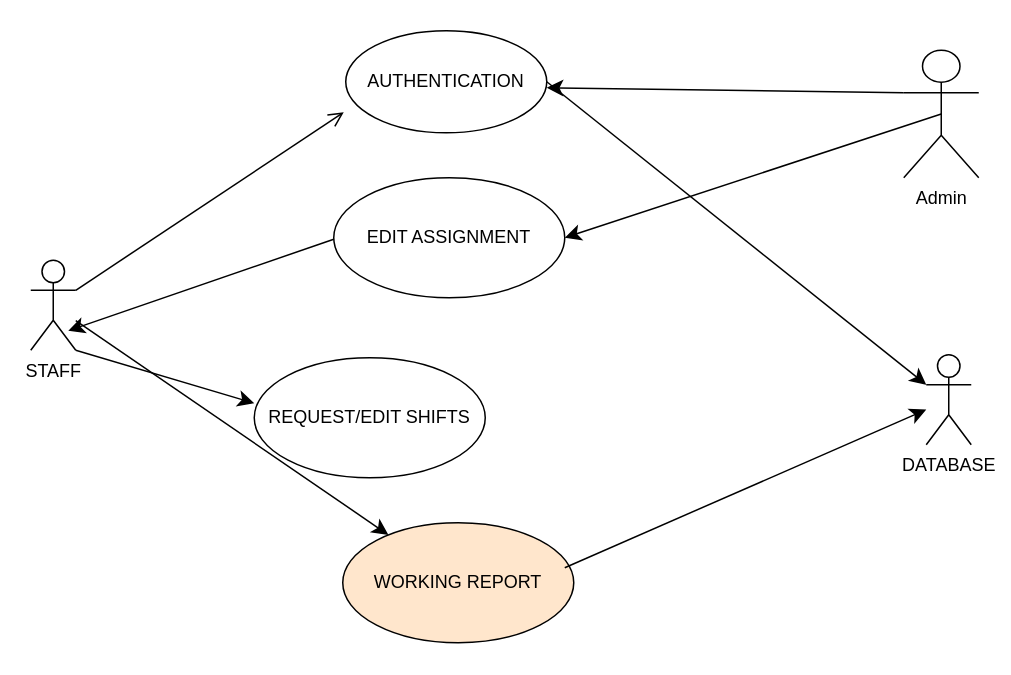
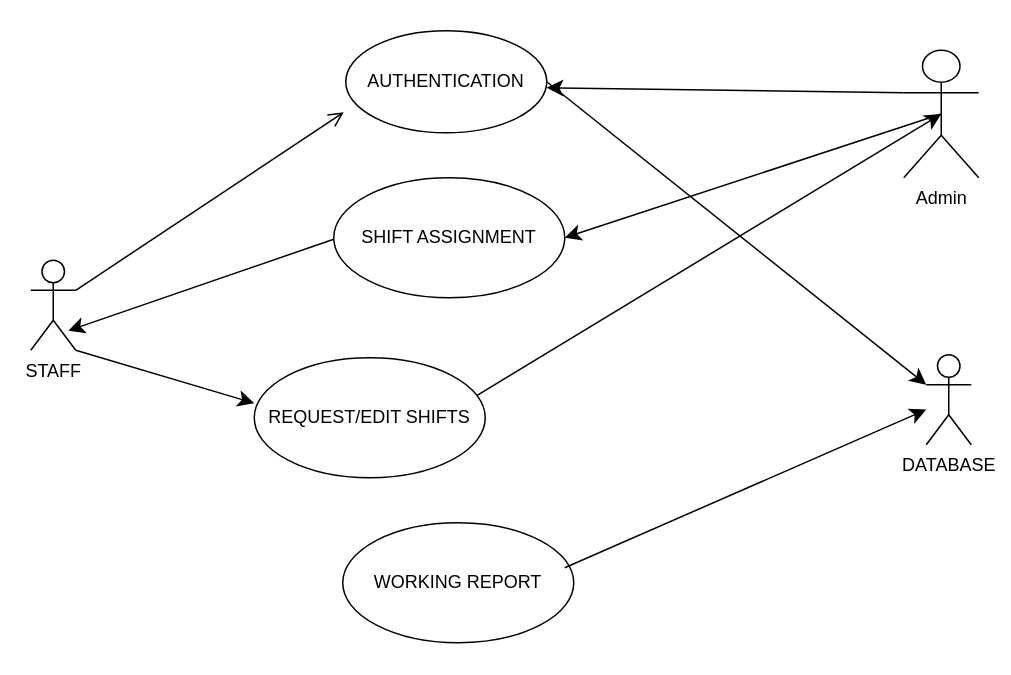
(449, 238) -> (449, 238)
none -> (705, 257)
(267, 452) -> none
(458, 583) -> (458, 583)
